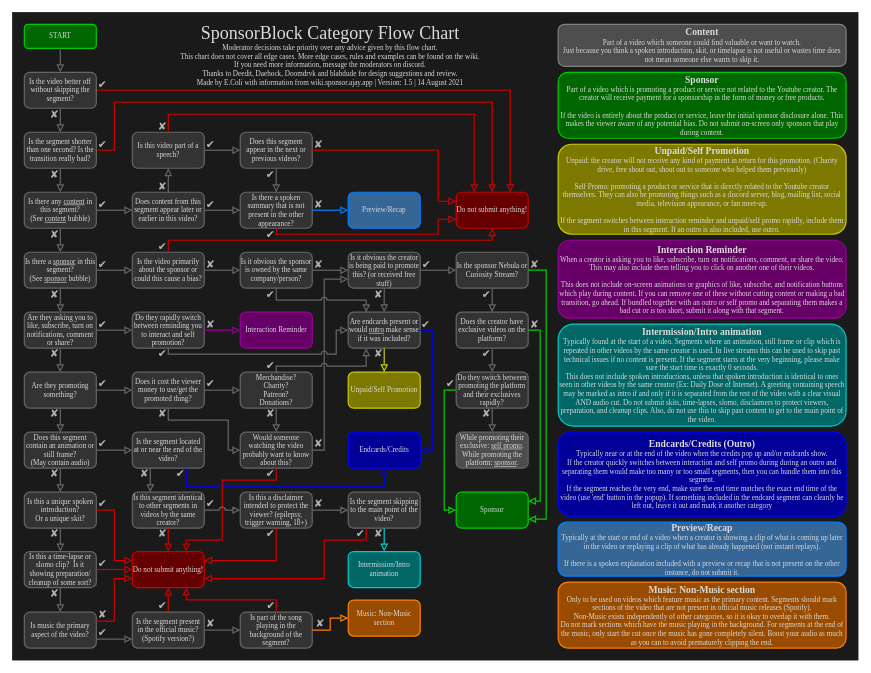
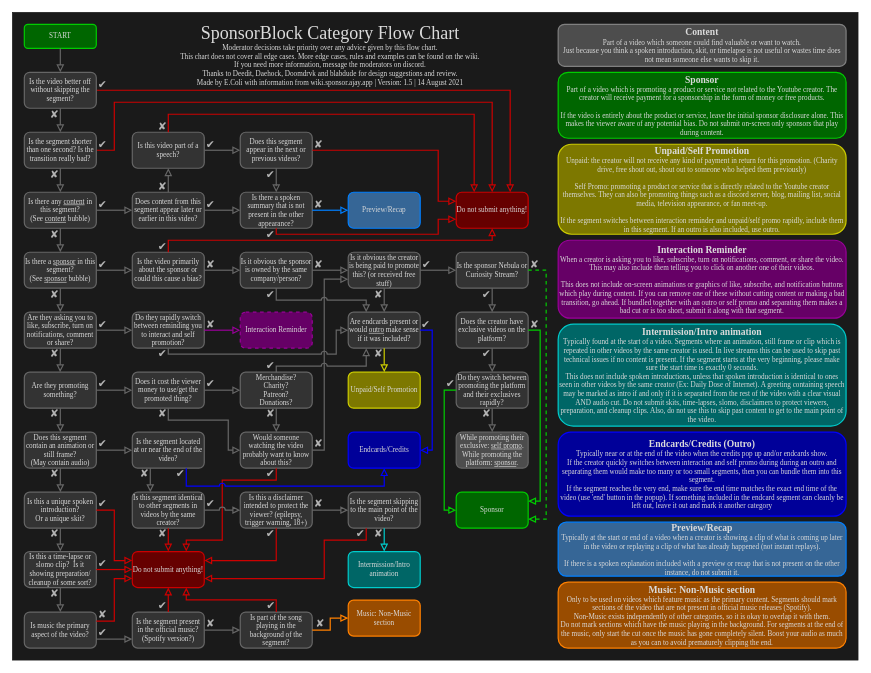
(276, 330) -> (276, 330)
(546, 390) -> (546, 390)
